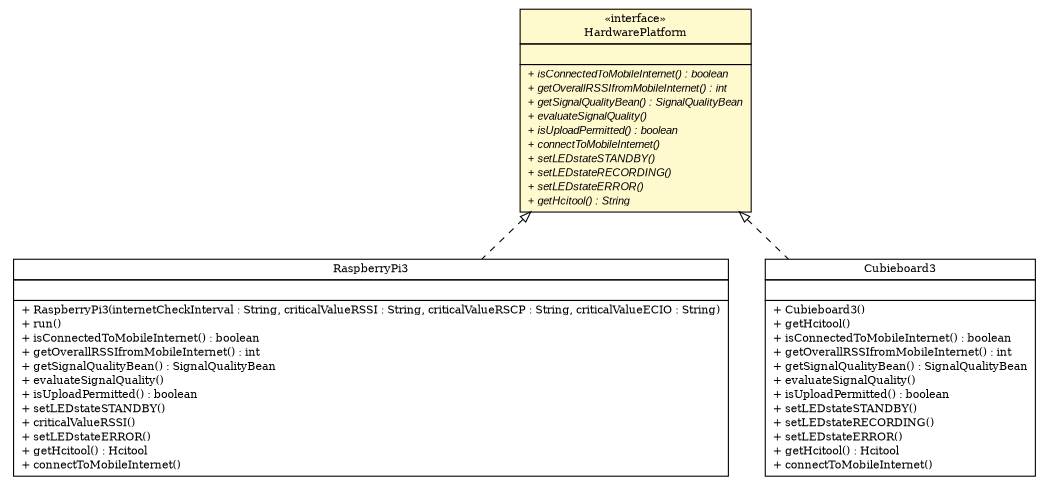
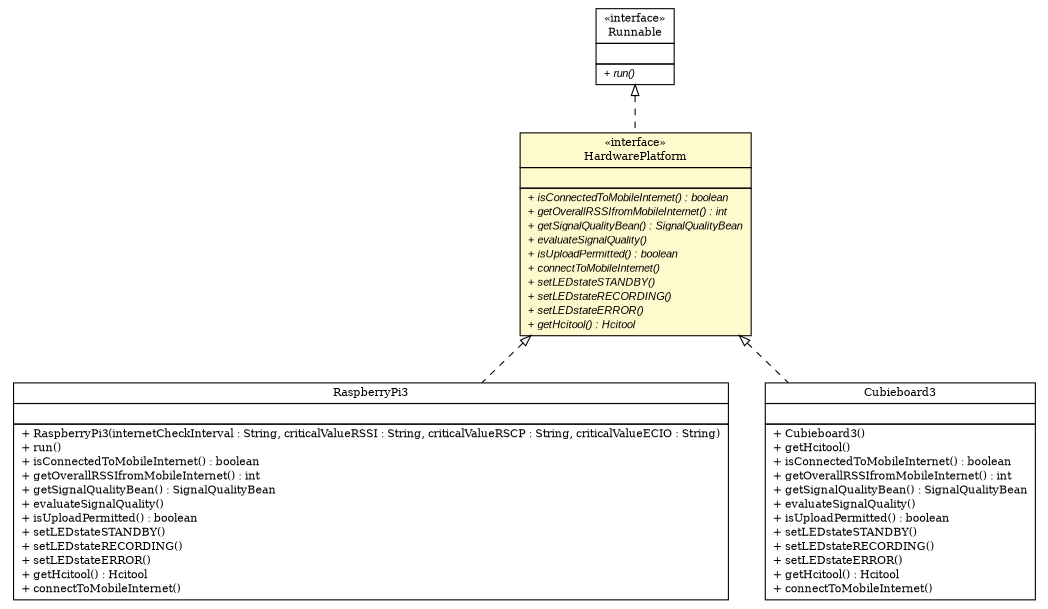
none -> (635, 47)
(579, 201) -> (582, 325)
(79, 423) -> (102, 547)
